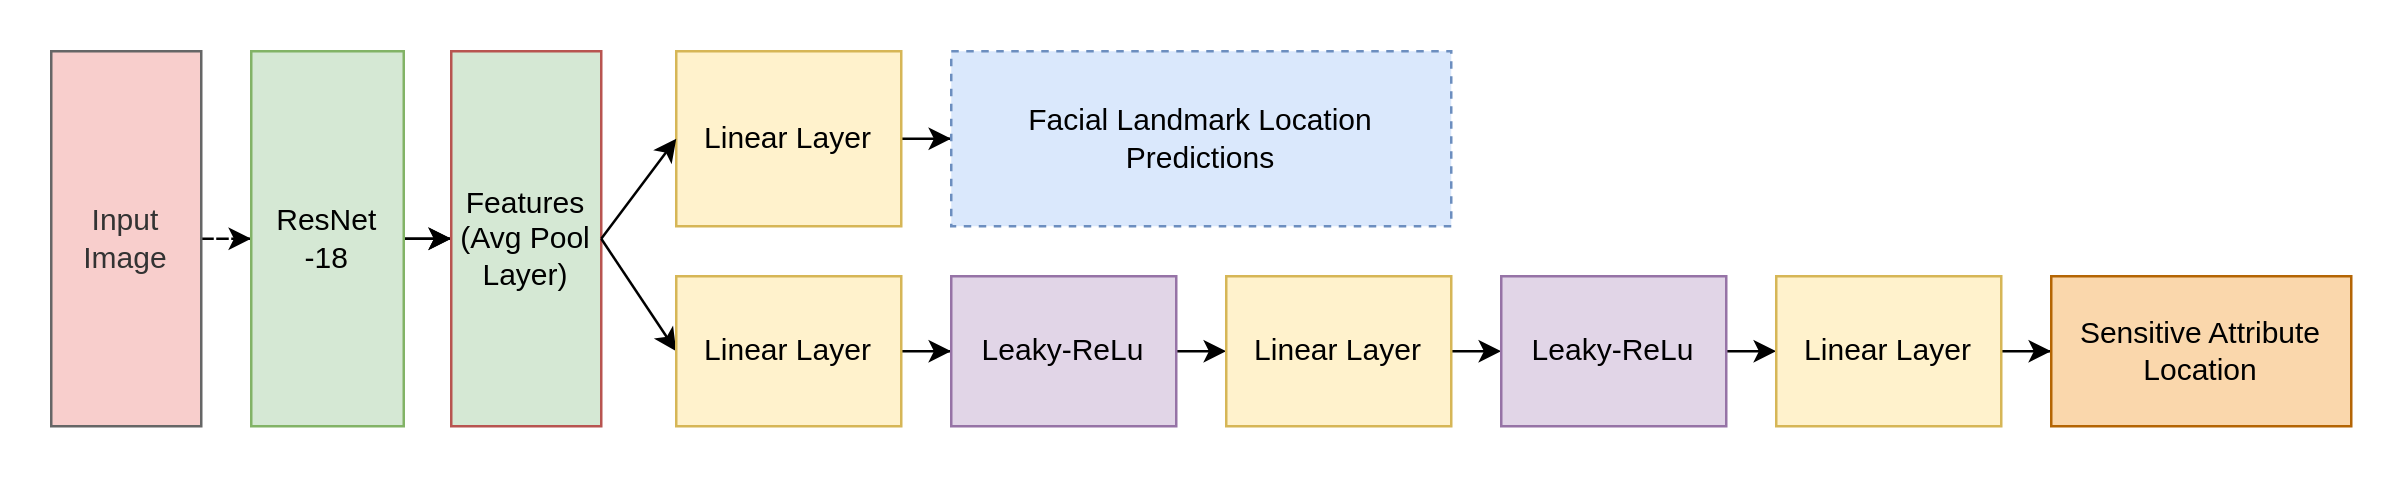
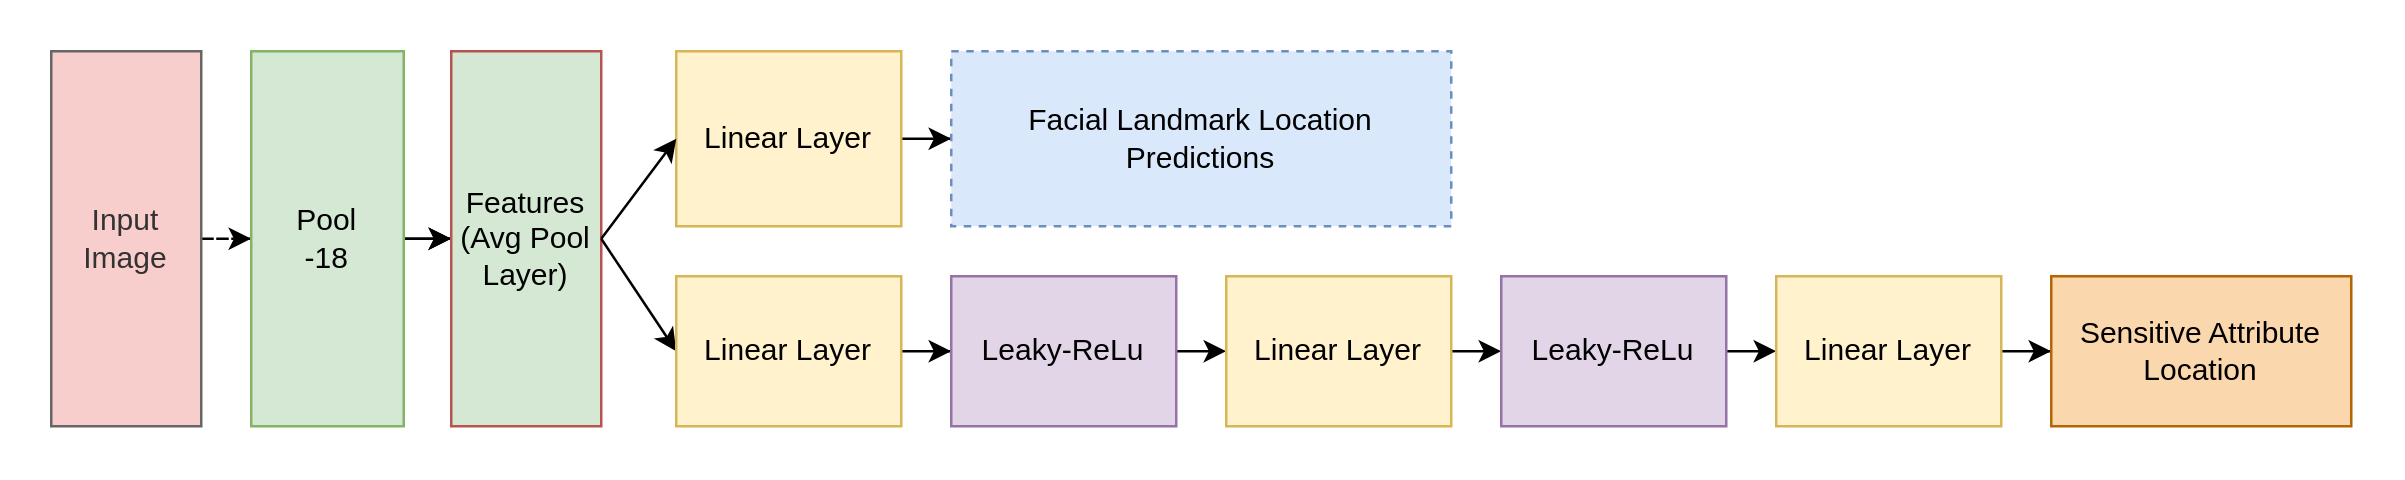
(328, 239) -> (328, 239)
